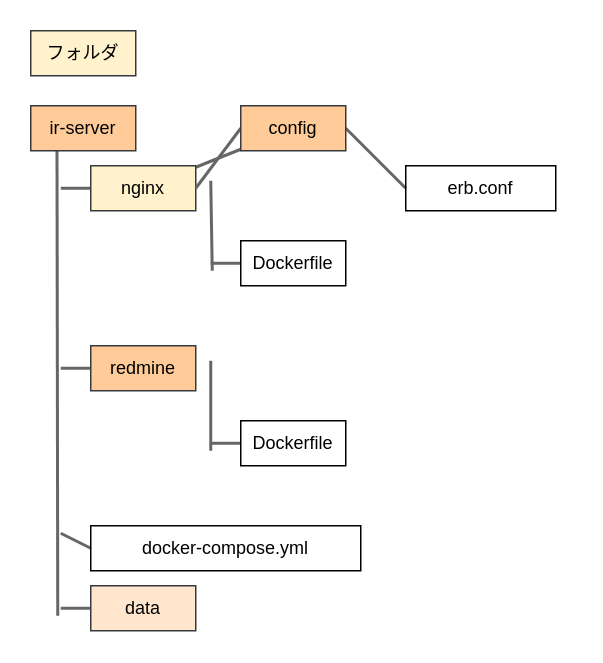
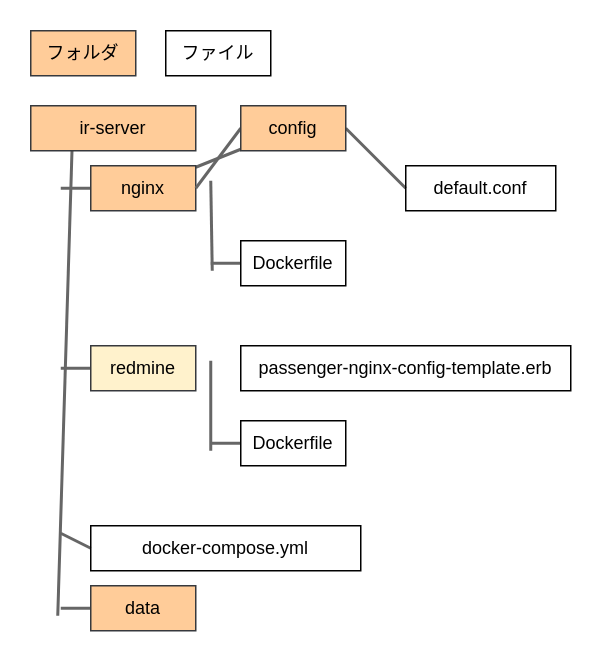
(83, 53) -> (83, 53)
none -> (218, 53)
(83, 128) -> (113, 128)
(143, 188) -> (143, 188)
(481, 188) -> (481, 188)
(143, 368) -> (143, 368)
none -> (406, 368)
(143, 608) -> (143, 608)
